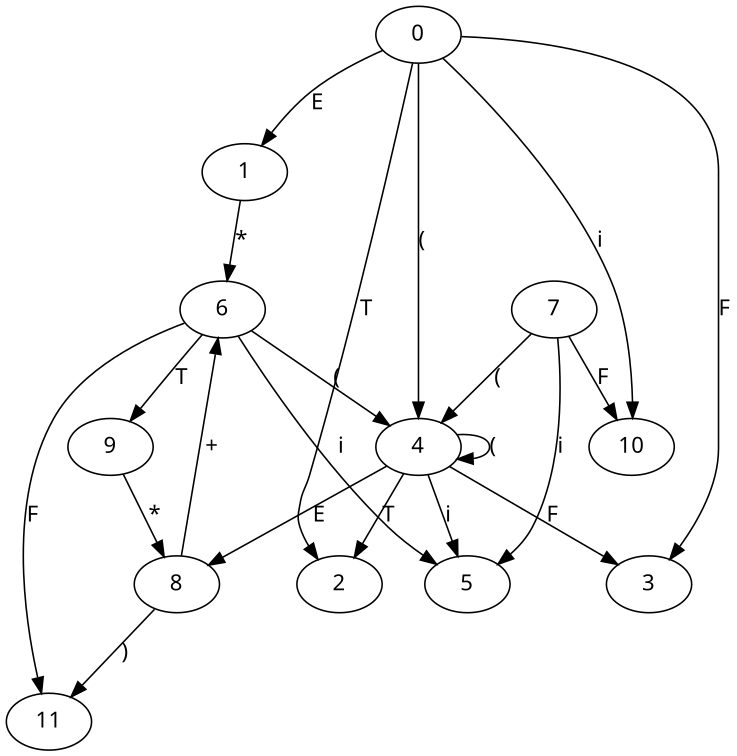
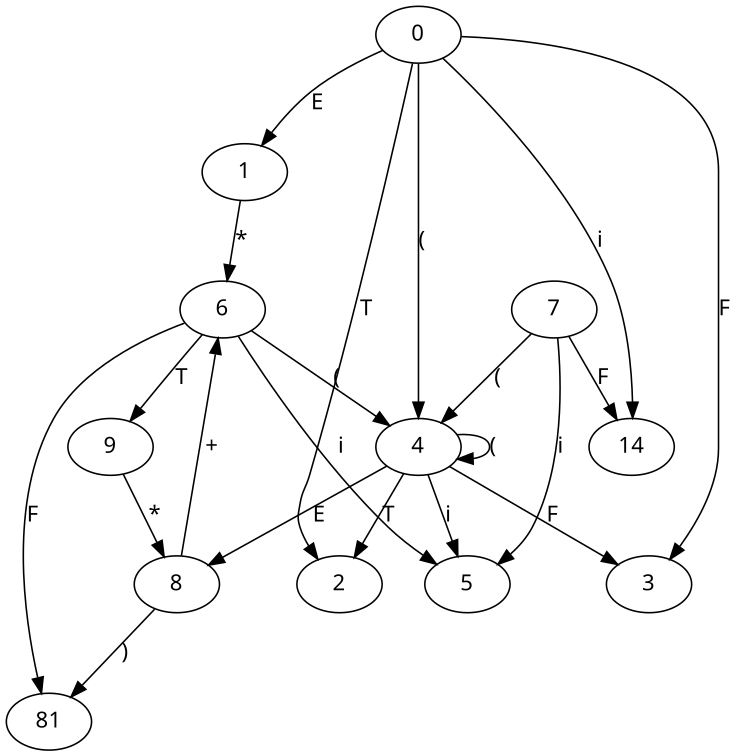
(632, 447) -> (632, 447)
(49, 722) -> (49, 722)
